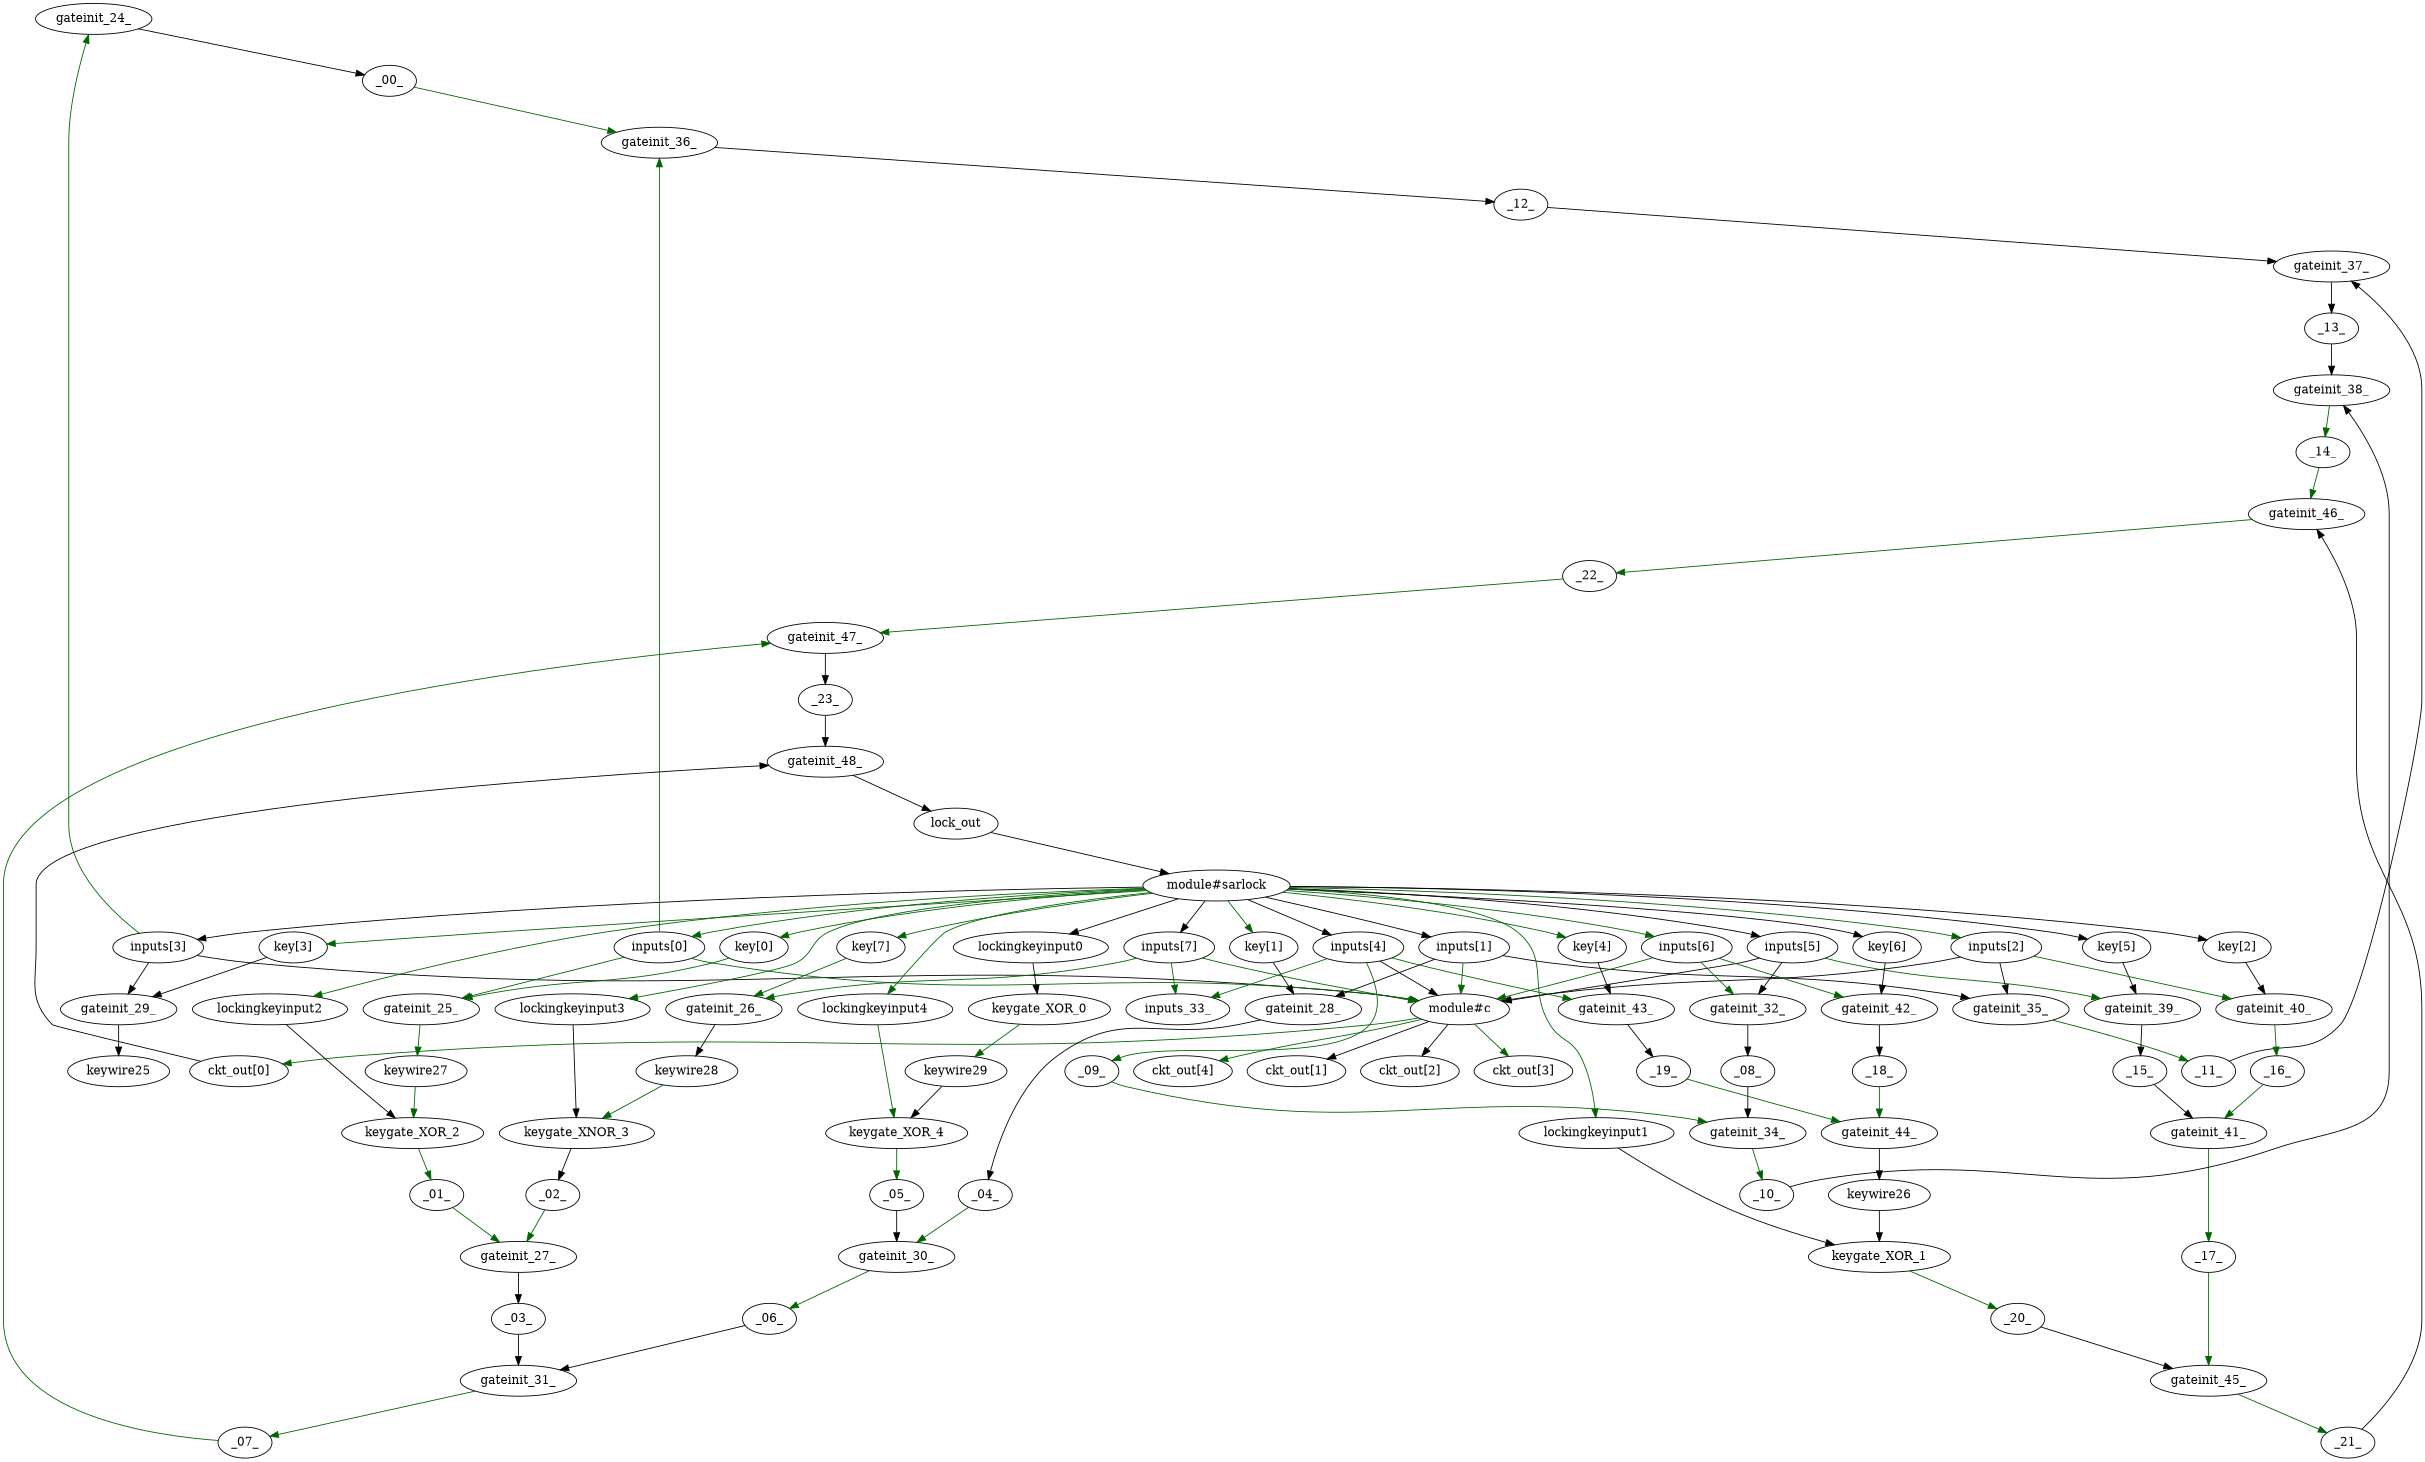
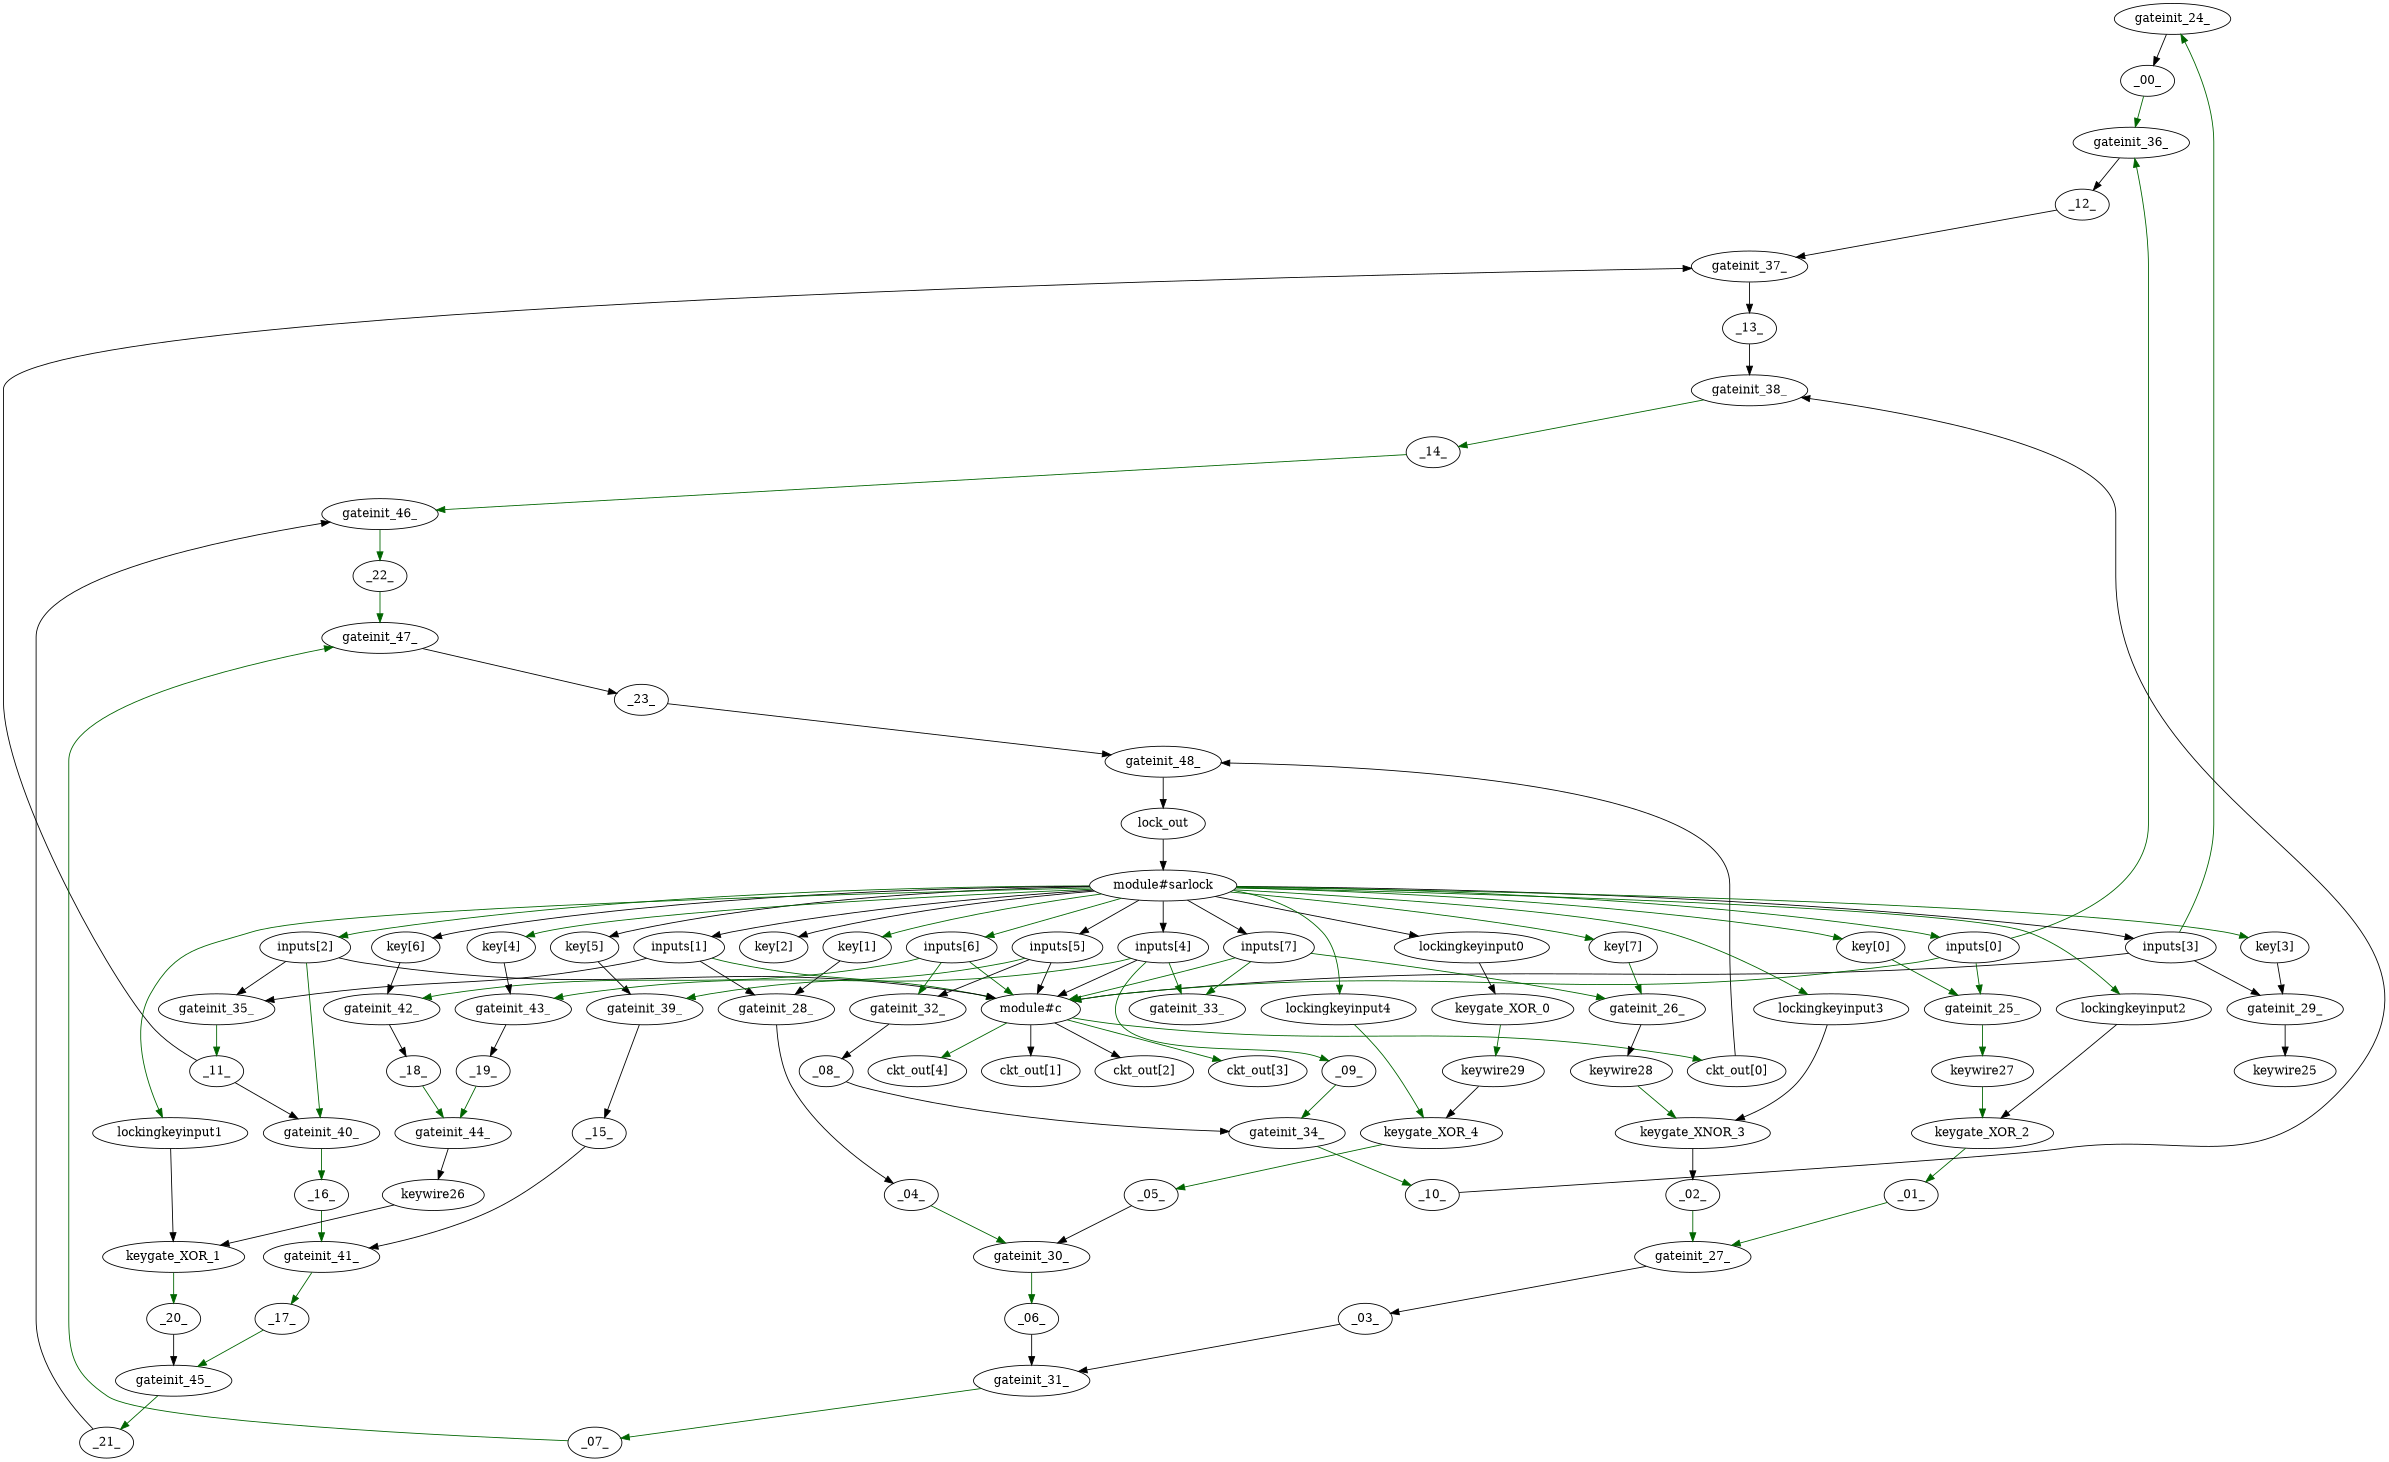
(2253, 975) -> (263, 1098)
(1178, 1009) -> (1187, 1009)
